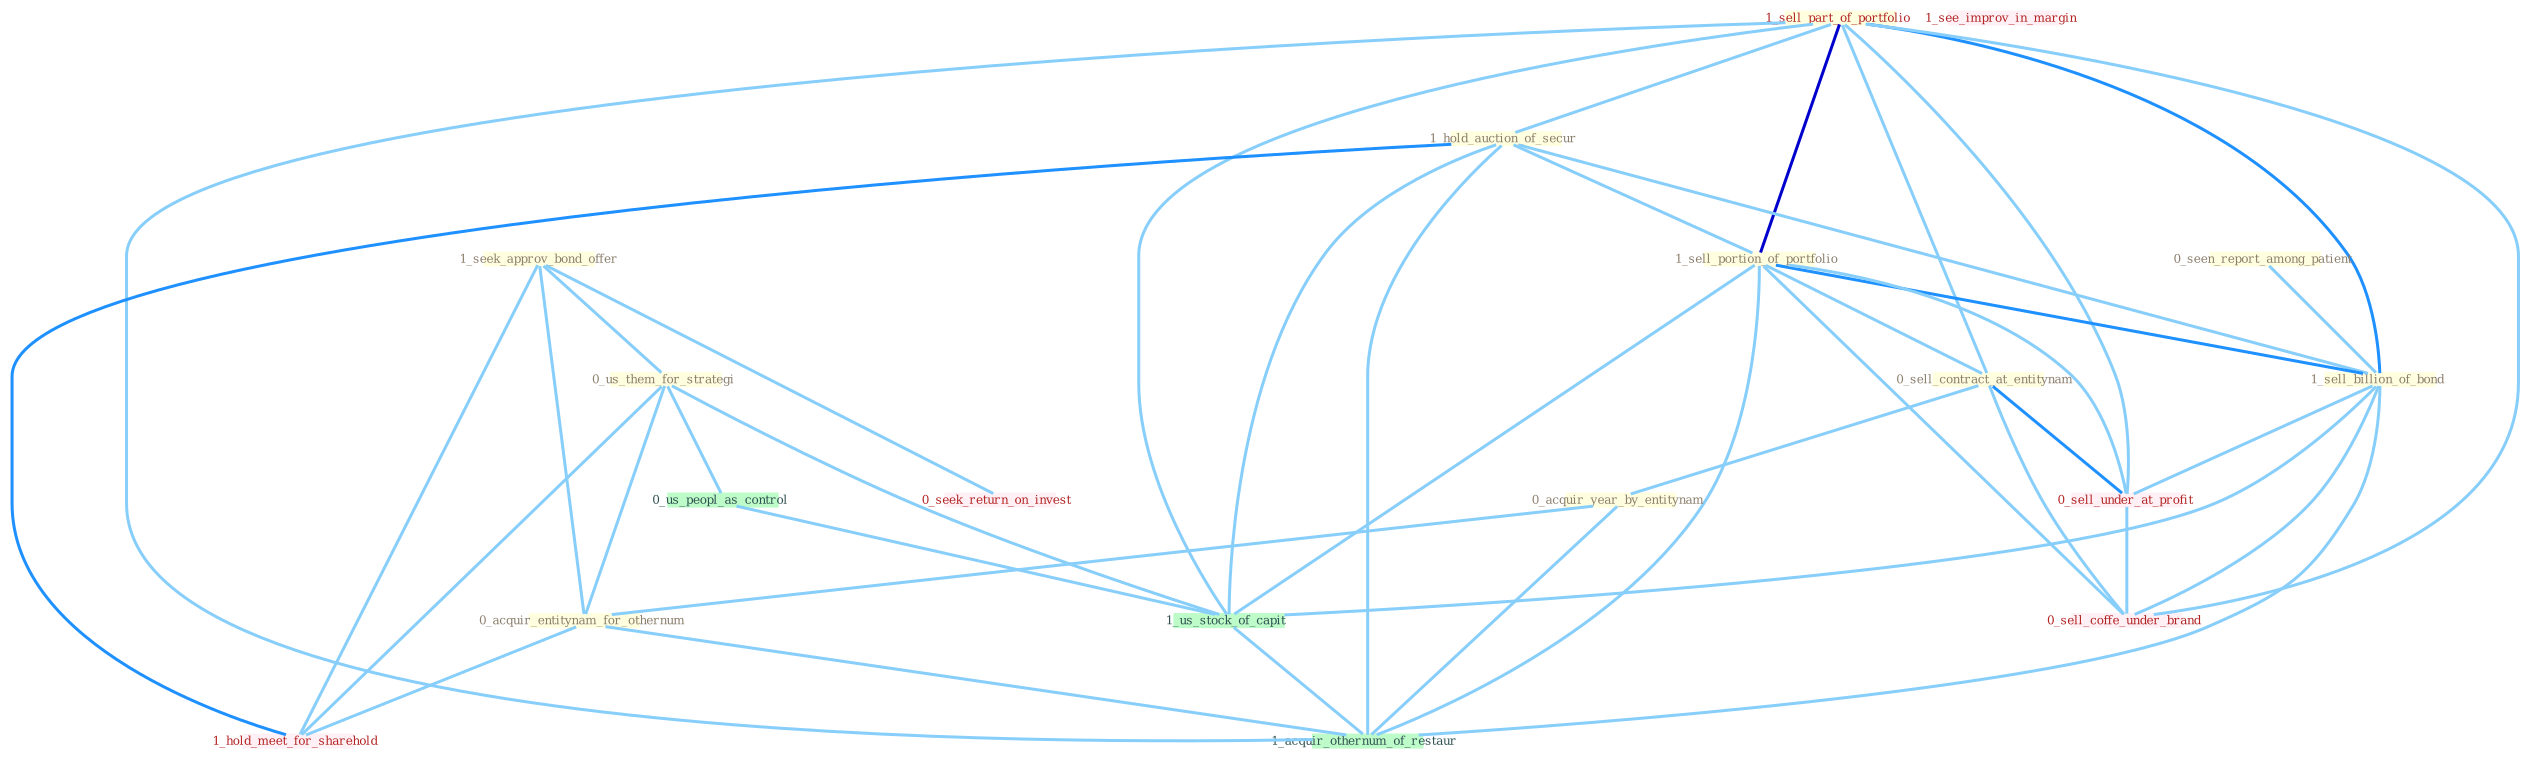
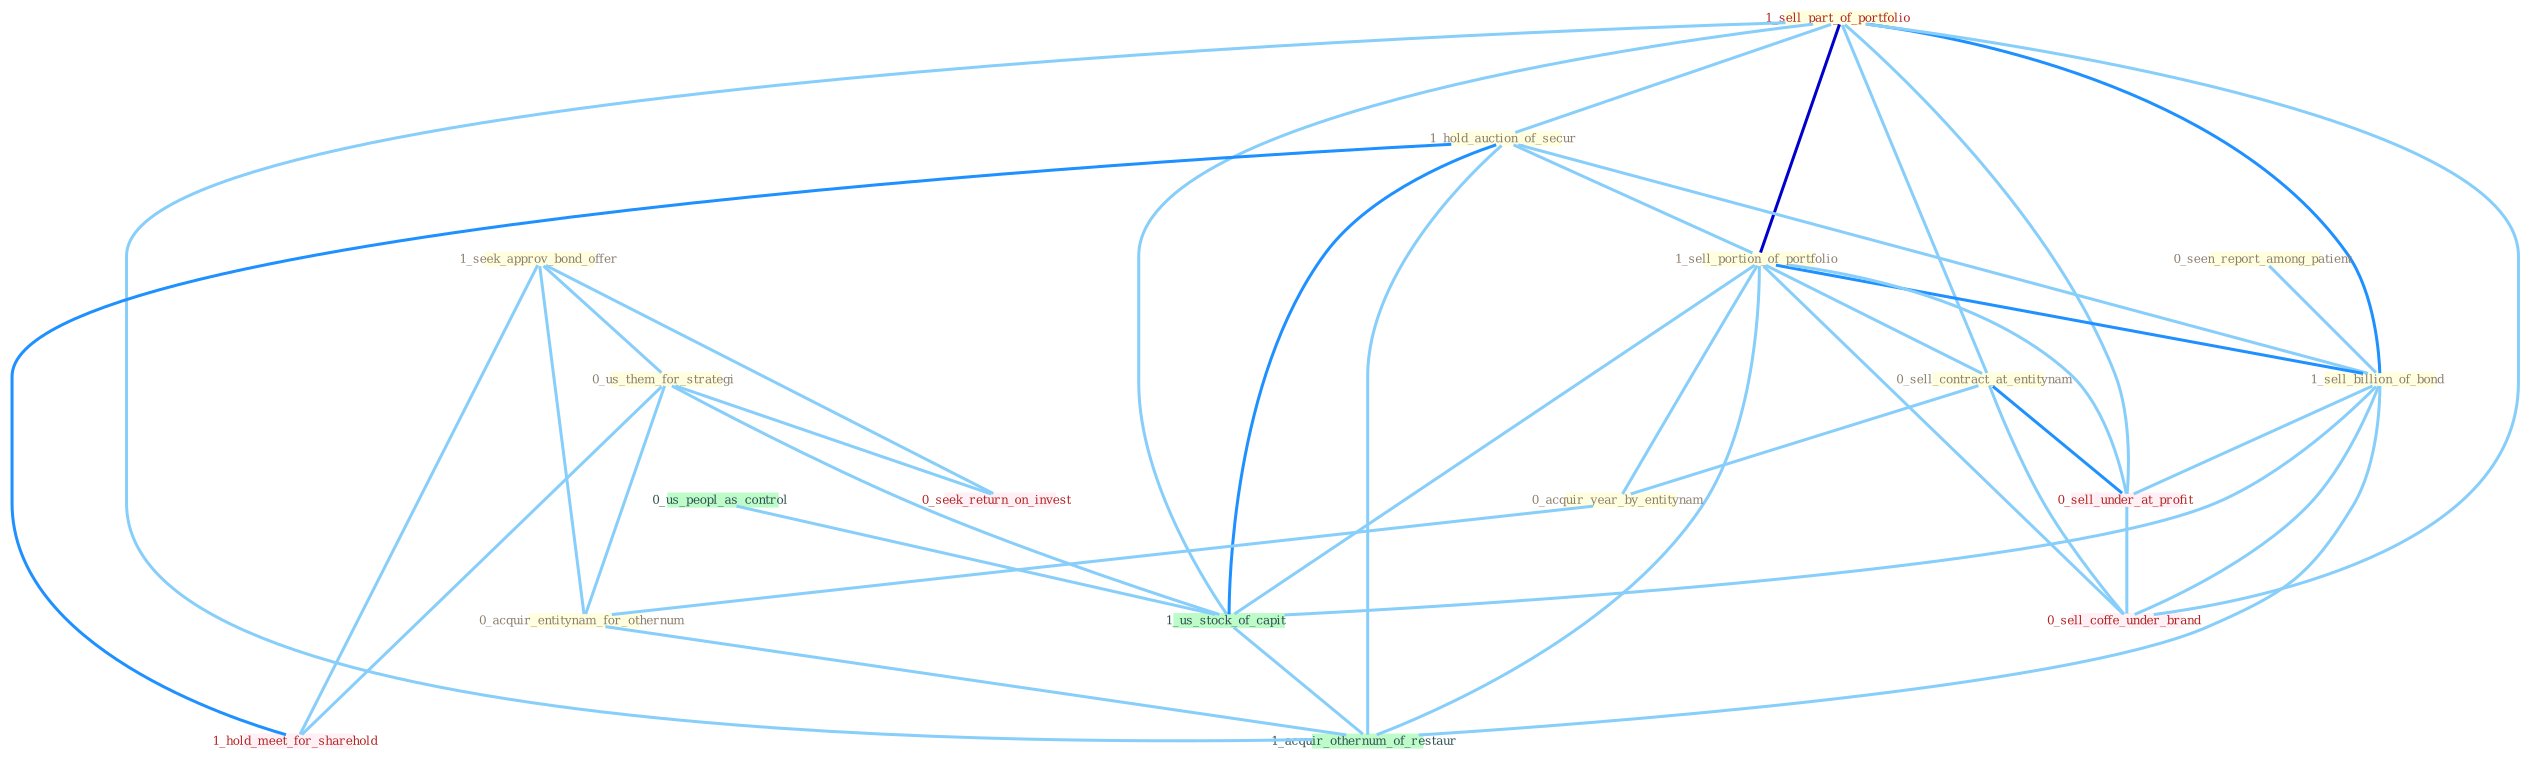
(2003, 18) -> none
(1284, 329) -> (1284, 329)
(694, 440) -> (833, 440)
(1488, 626) -> (1689, 380)
(468, 670) -> none
